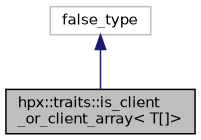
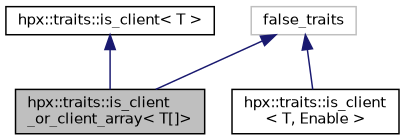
(100, 21) -> (304, 21)
none -> (110, 21)
none -> (316, 112)
